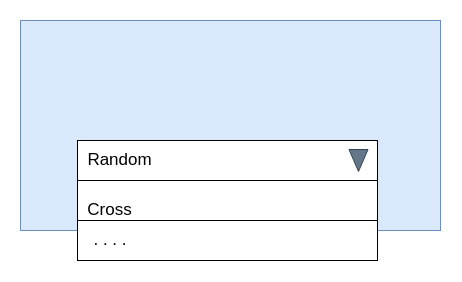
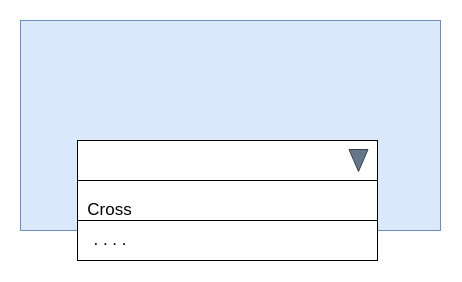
(120, 161) -> none
